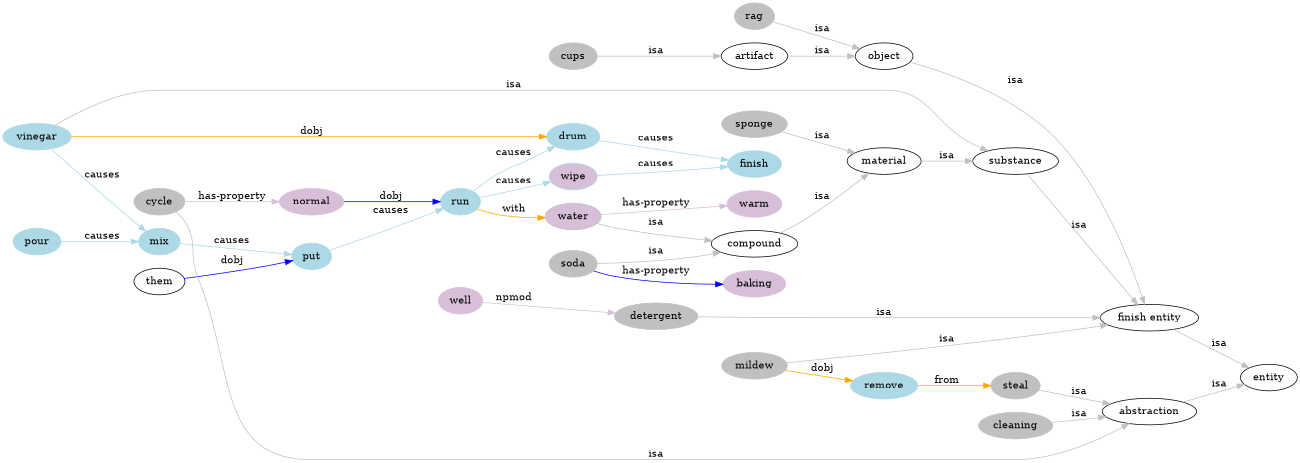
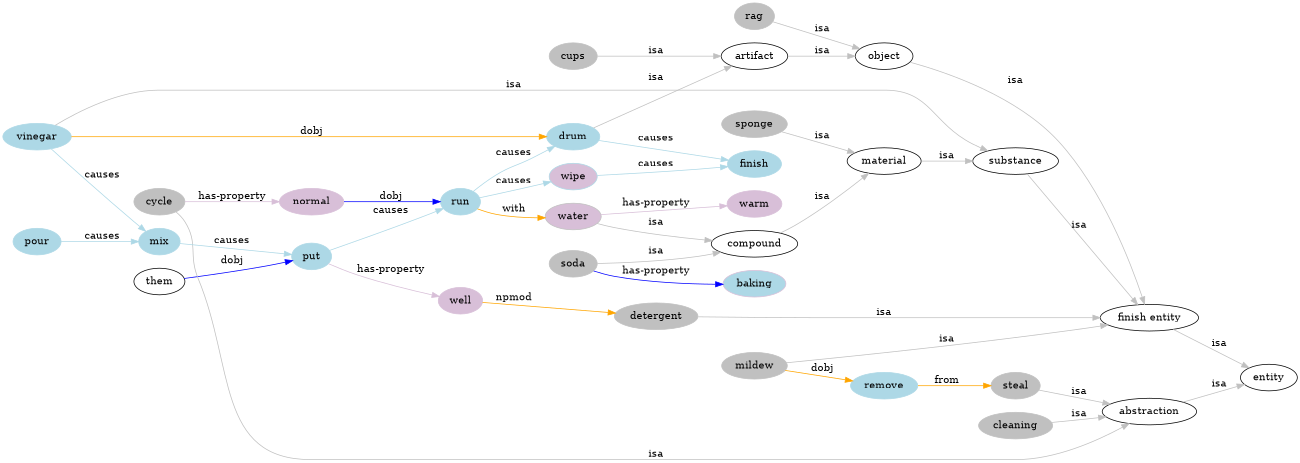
none -> (659, 98)
none -> (380, 282)
(754, 284) -> (754, 284)
(545, 307) -> (545, 307)
